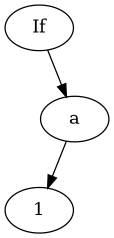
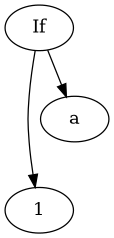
(59, 159) -> (28, 113)
